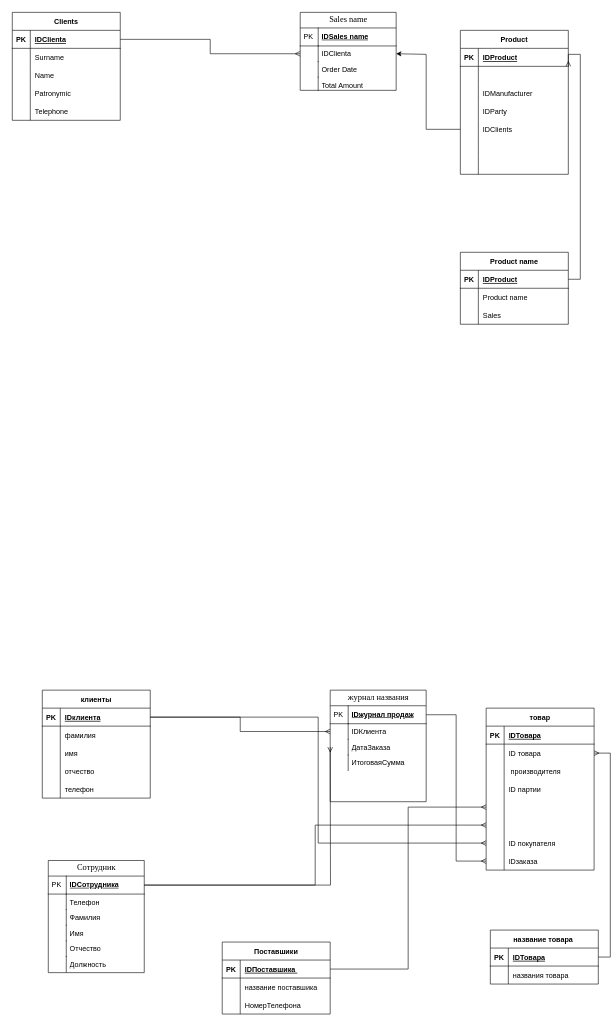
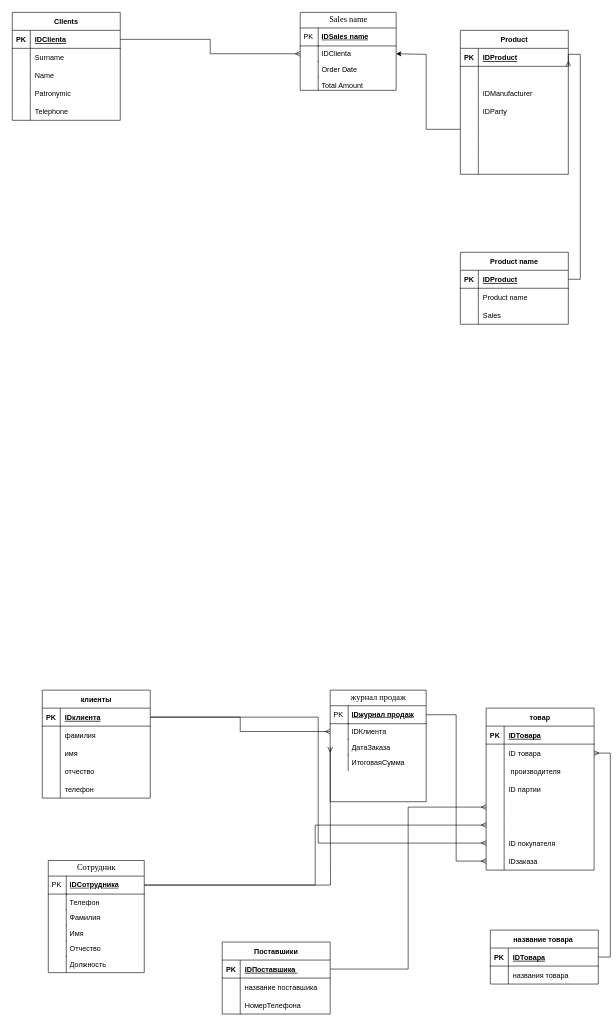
(524, 129) -> none
(379, 698) -> (379, 698)
